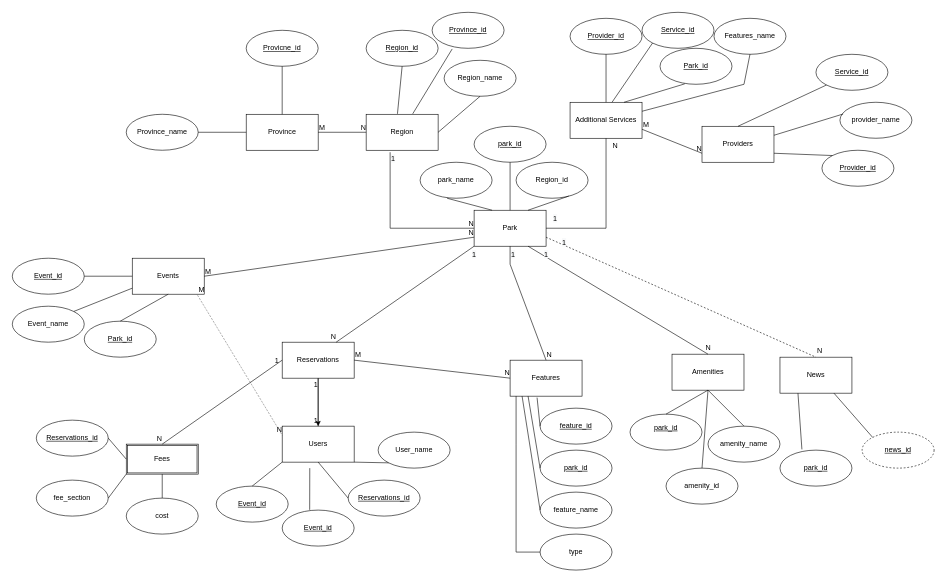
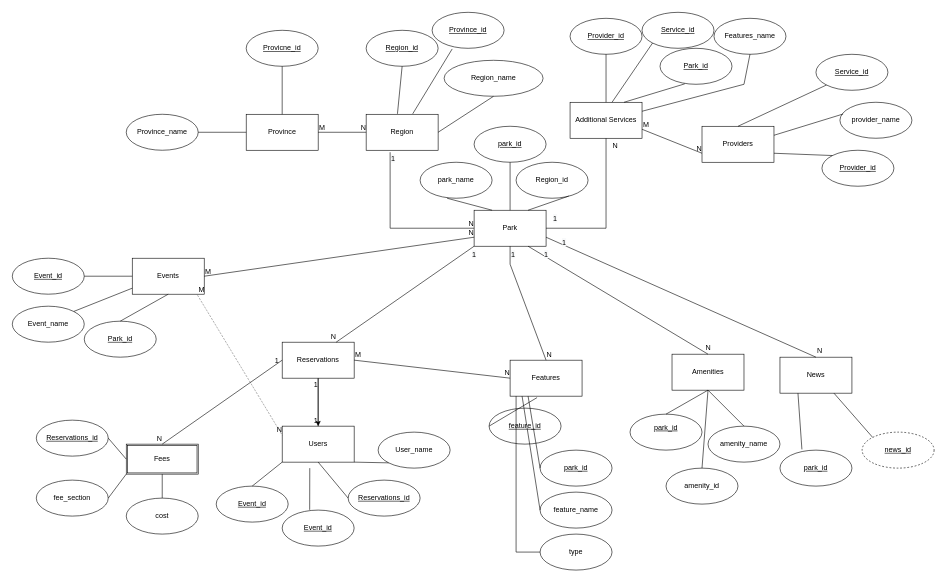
(480, 78) -> (494, 78)
(681, 297) -> (681, 297)
(576, 426) -> (525, 426)
